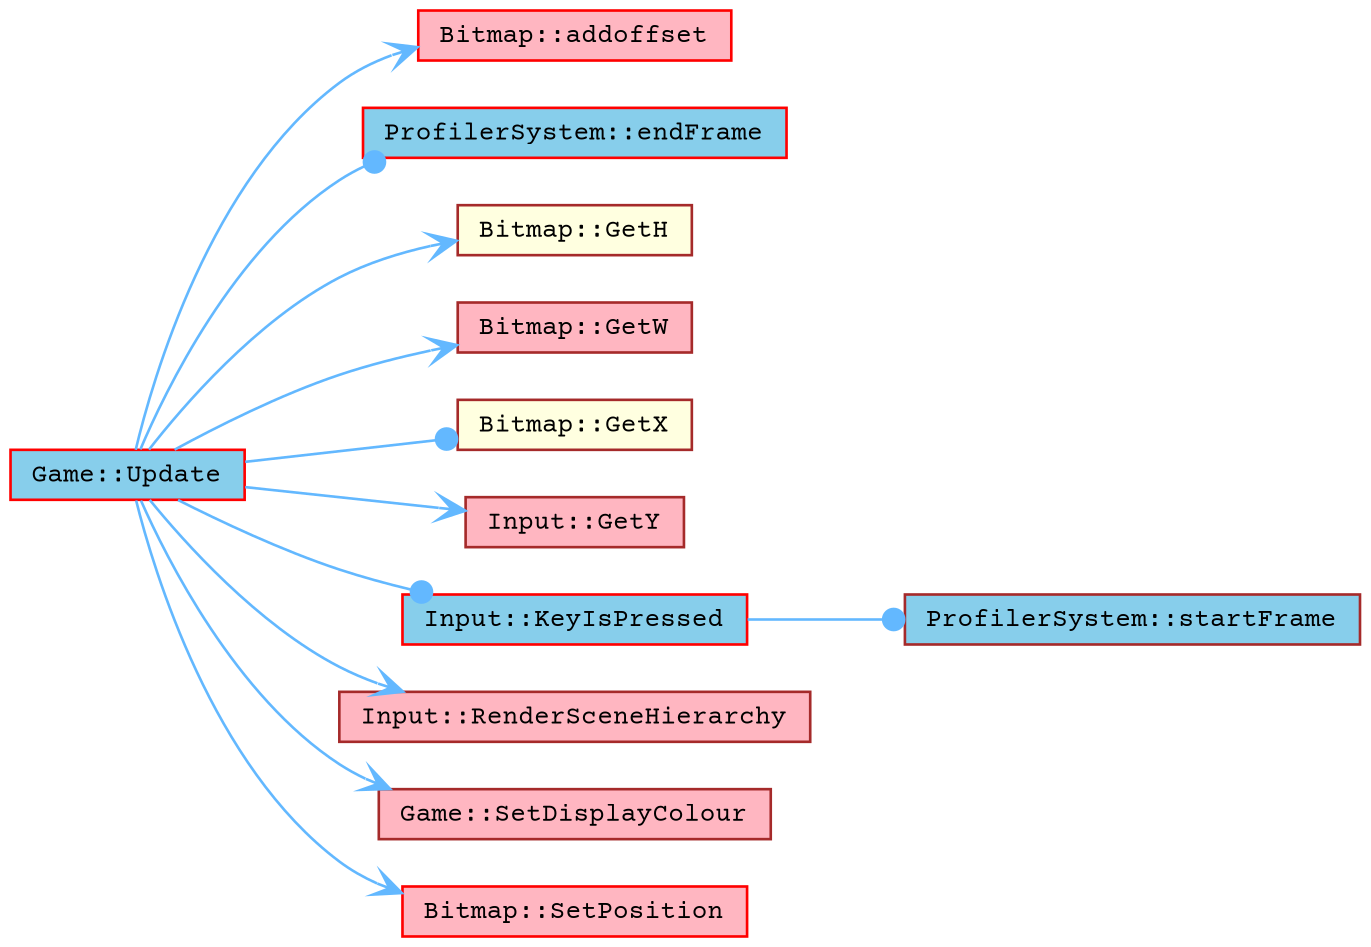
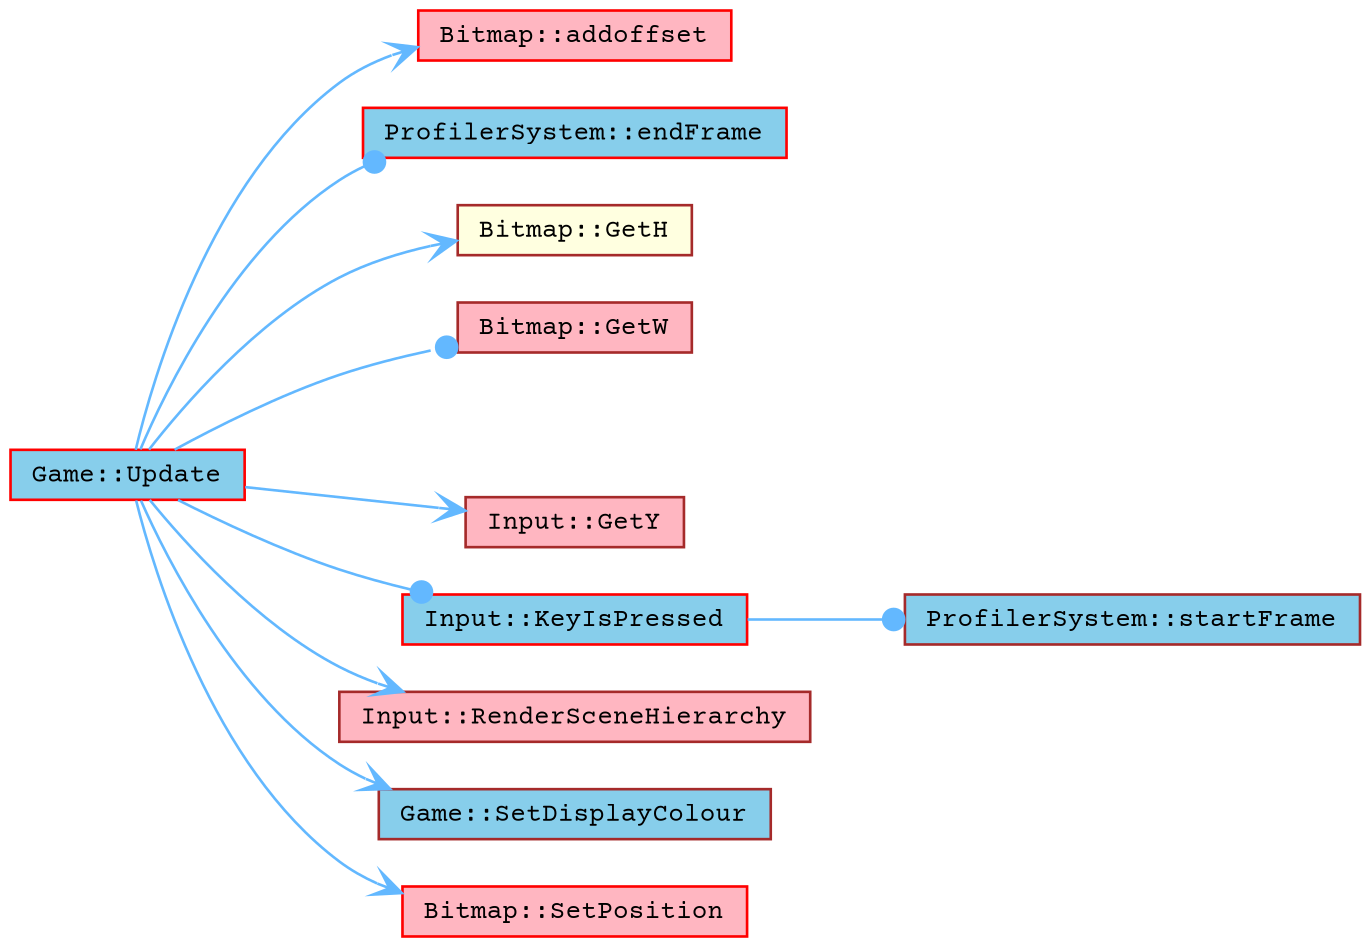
(299, 390) -> (299, 390)
(575, 425) -> none
(575, 814) -> (575, 814)
